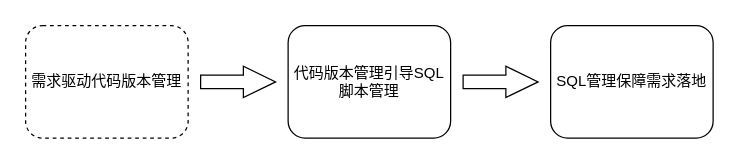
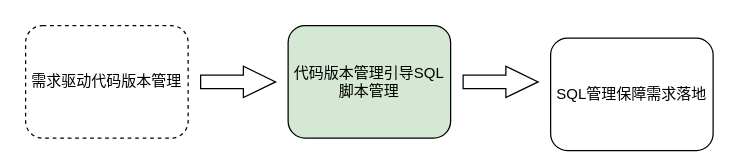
(369, 82) -> (369, 82)
(632, 82) -> (632, 94)
